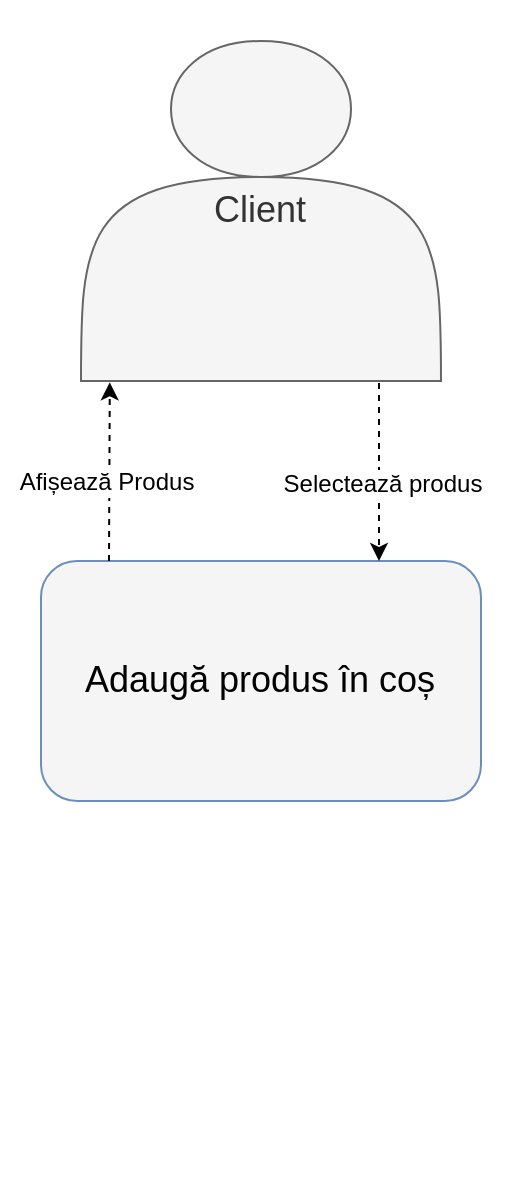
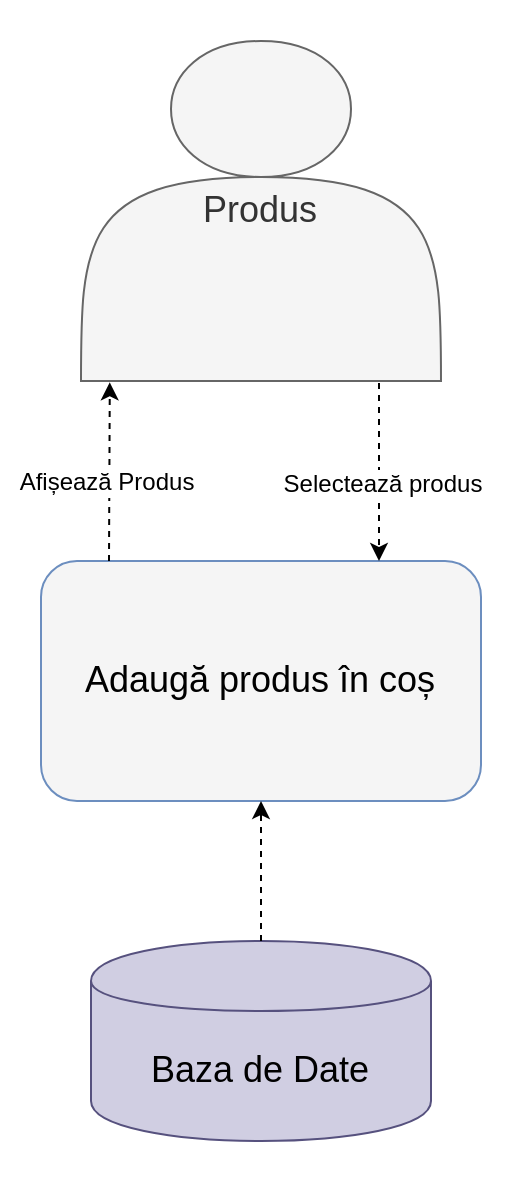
(261, 211) -> (261, 211)
none -> (261, 878)
none -> (261, 1041)
